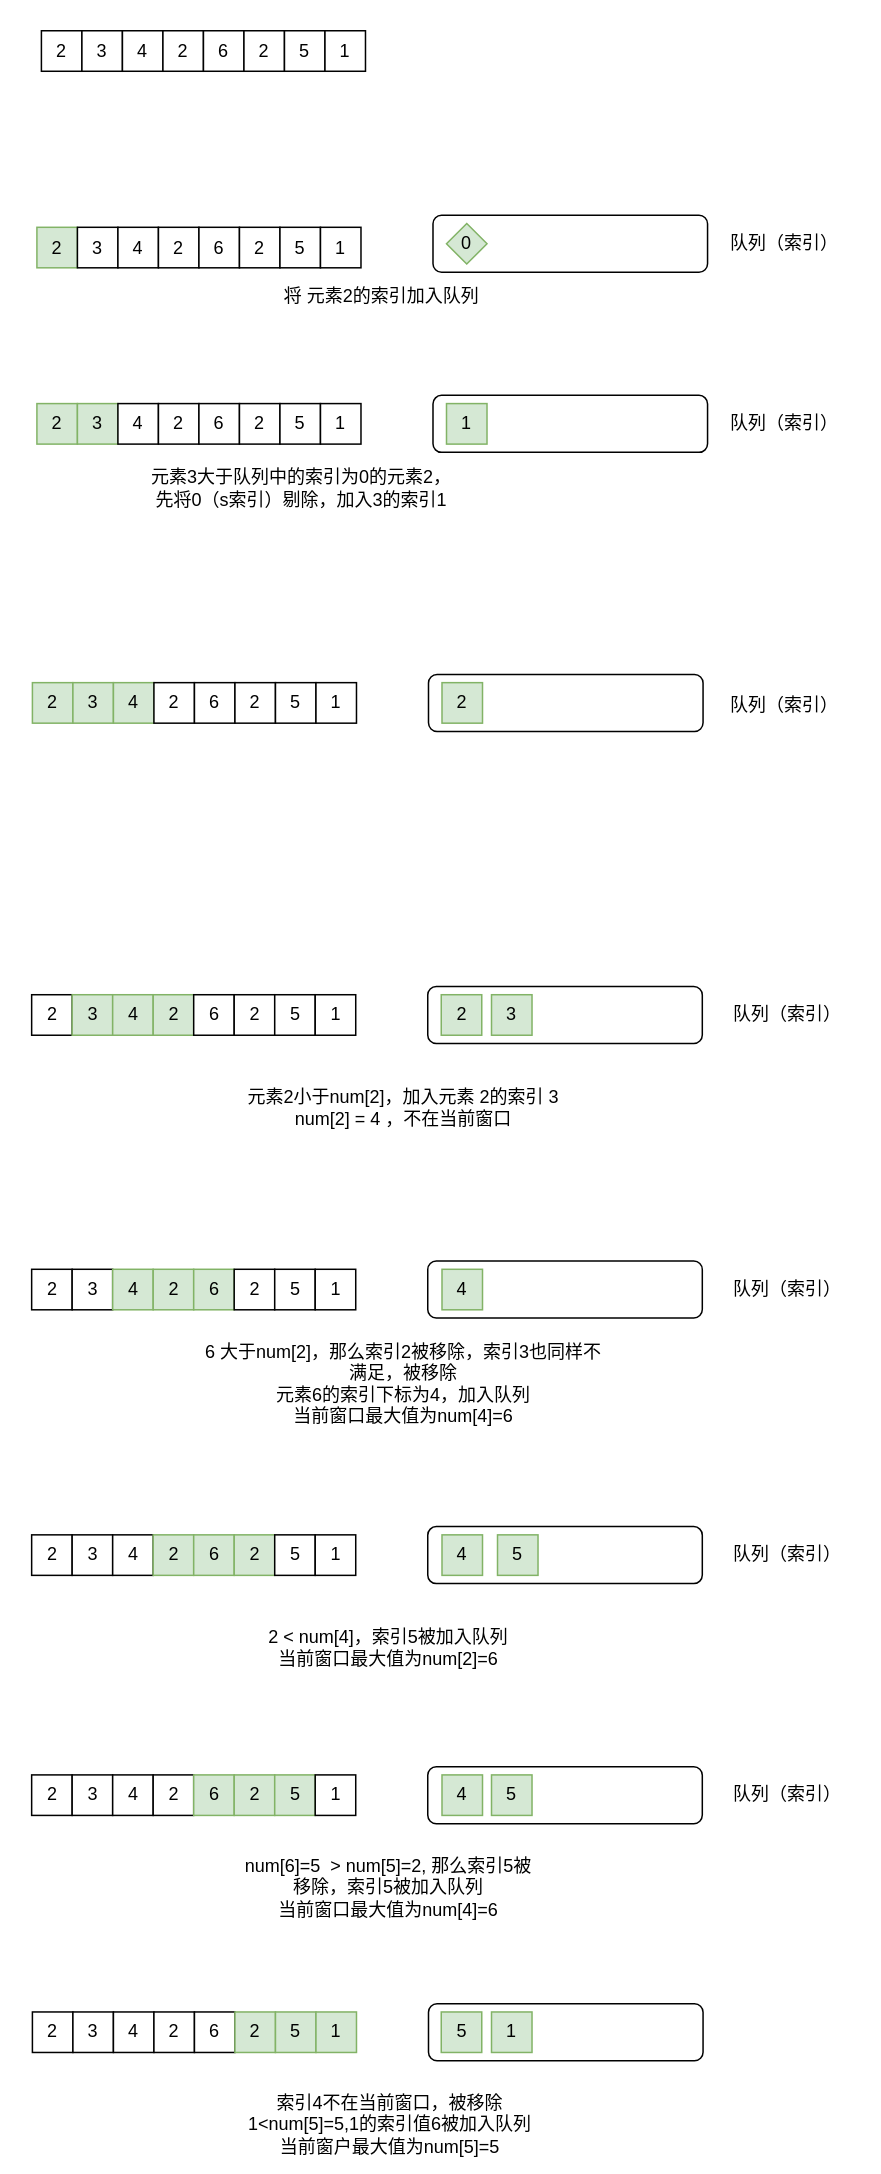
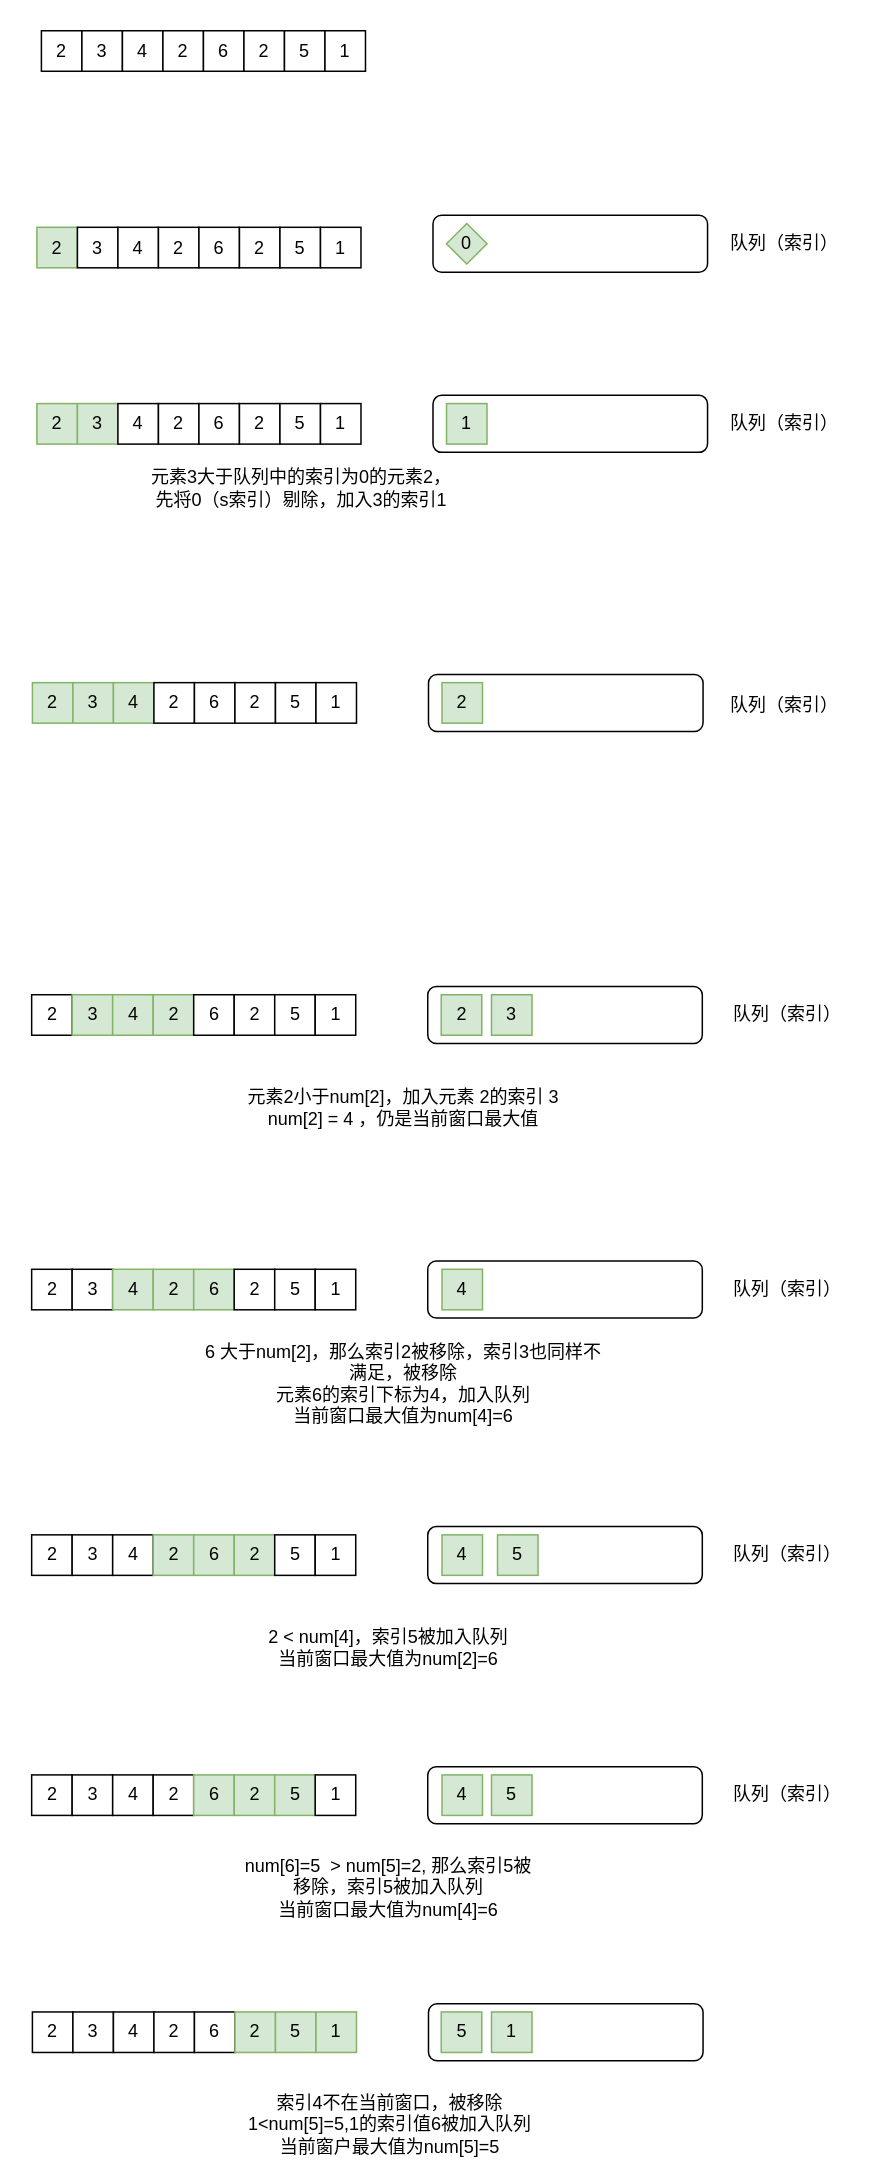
(382, 296) -> none
(404, 1108) -> (404, 1108)
